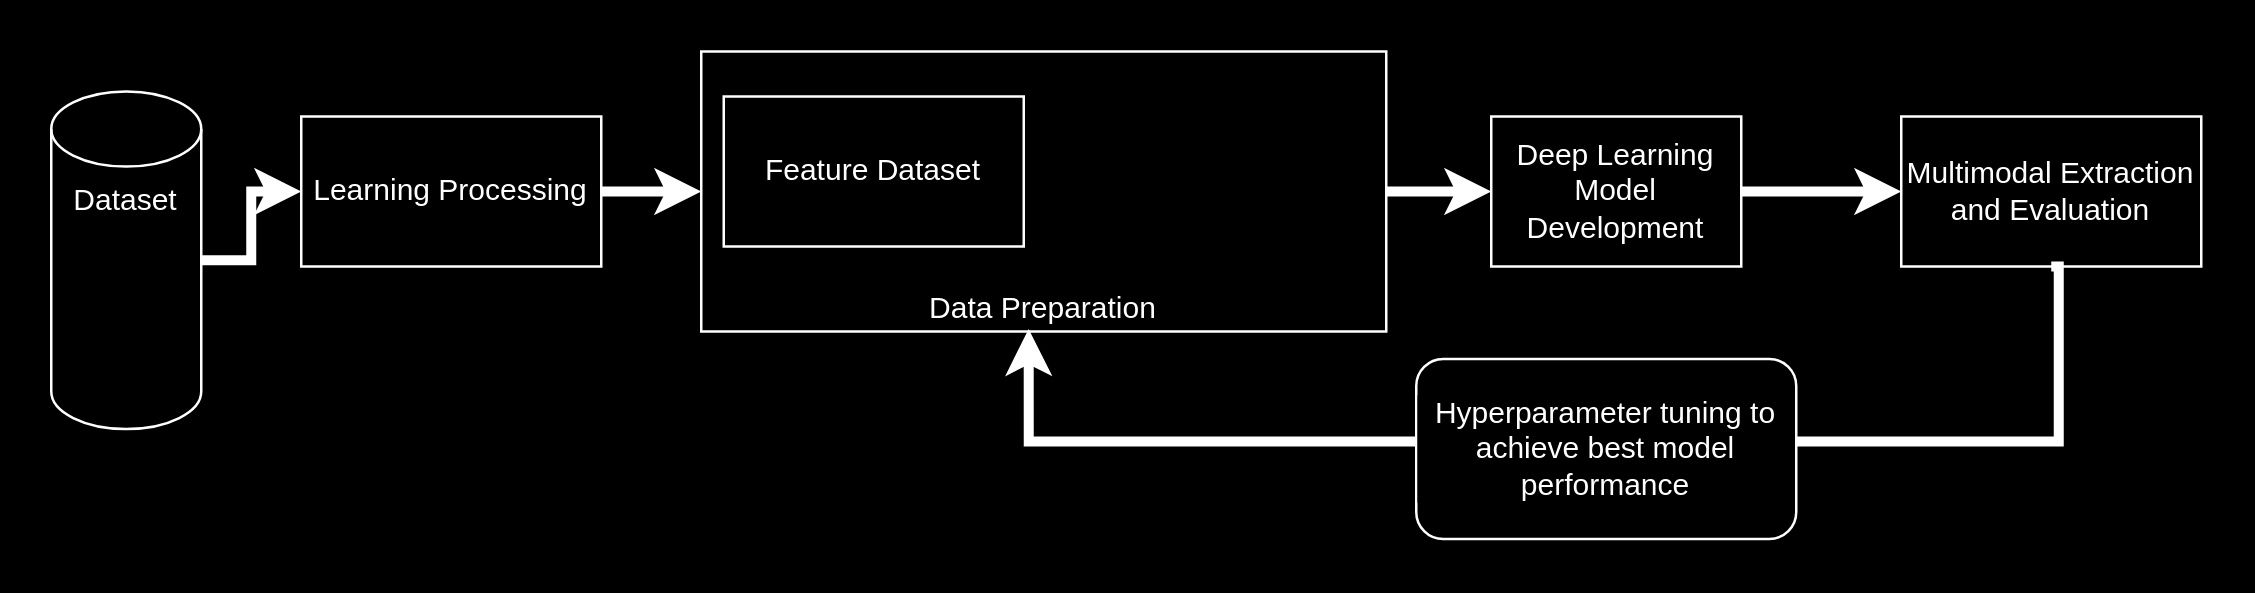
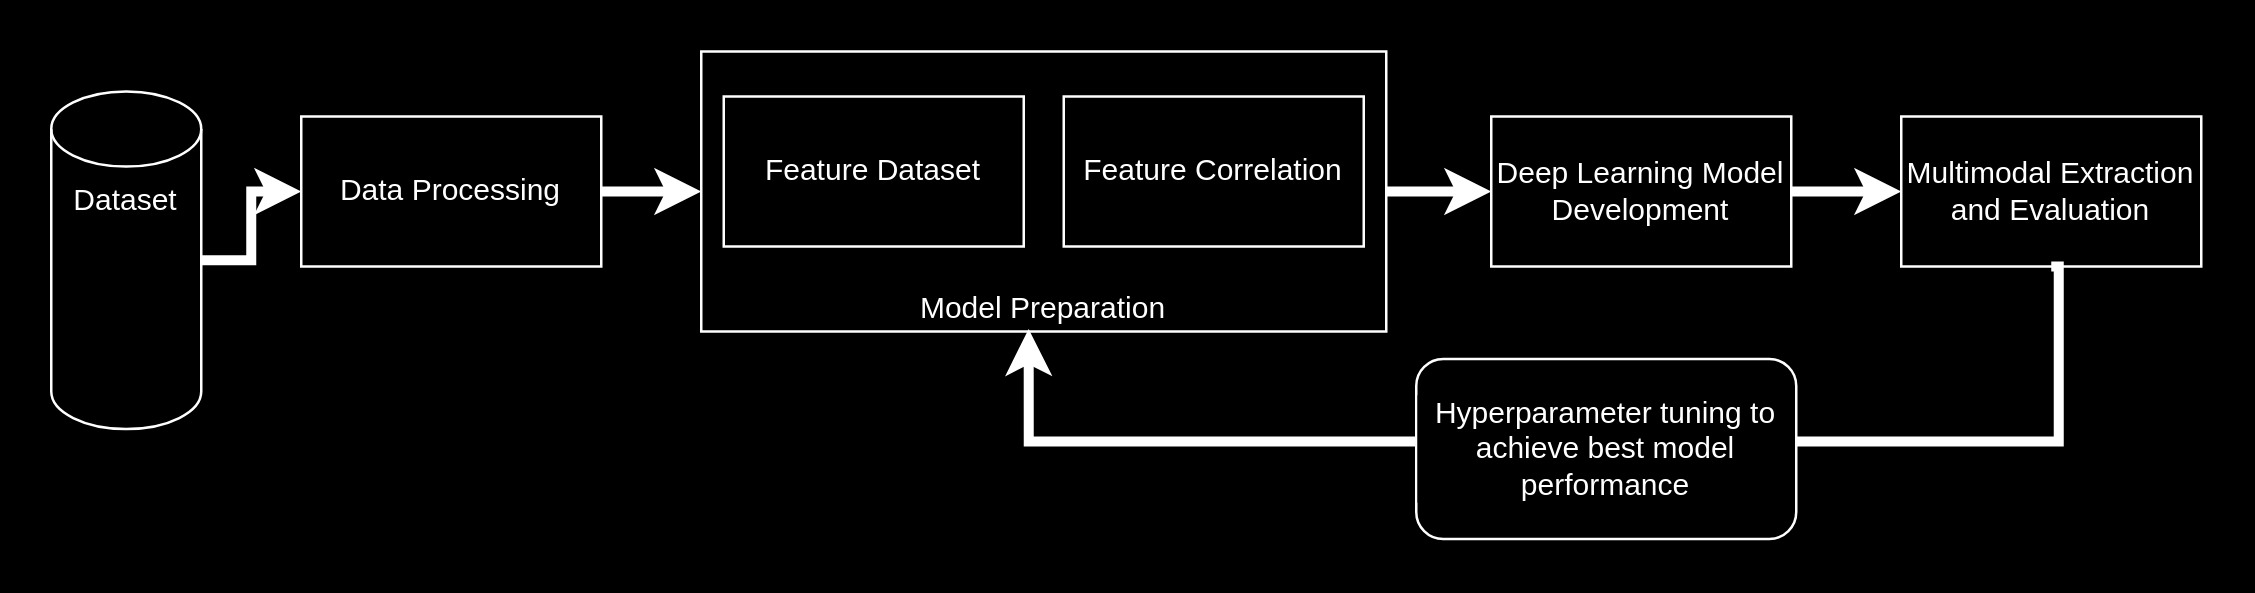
none -> (1214, 171)
(451, 191) -> (451, 191)
(1616, 191) -> (1641, 191)
(1044, 306) -> (1044, 306)
